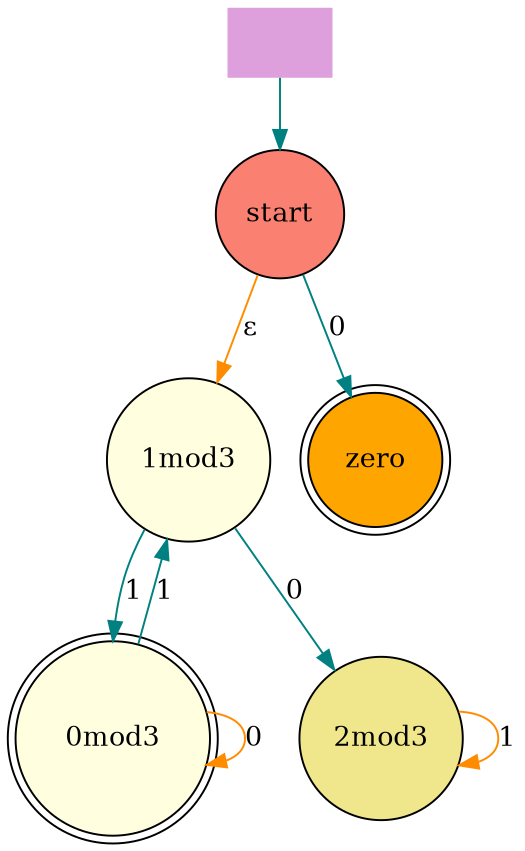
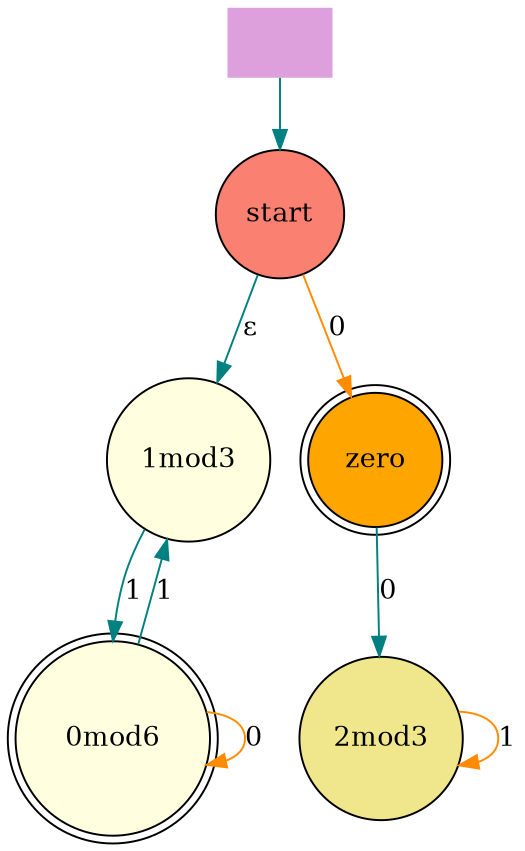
(241, 320) -> (241, 320)
(323, 327) -> (323, 327)
(279, 591) -> (378, 582)
(113, 738) -> (113, 738)
